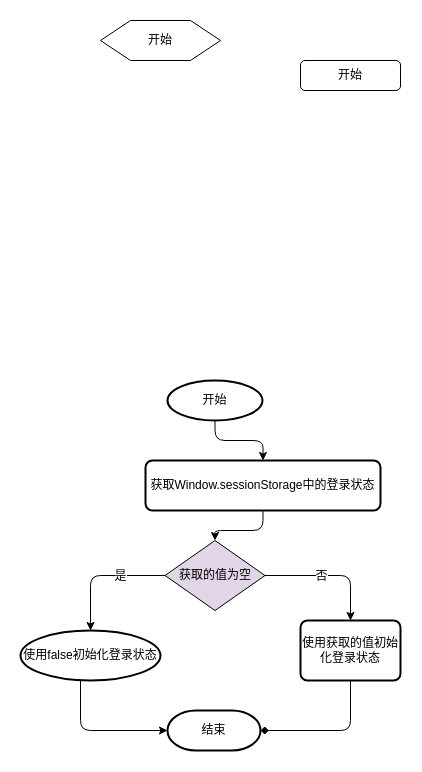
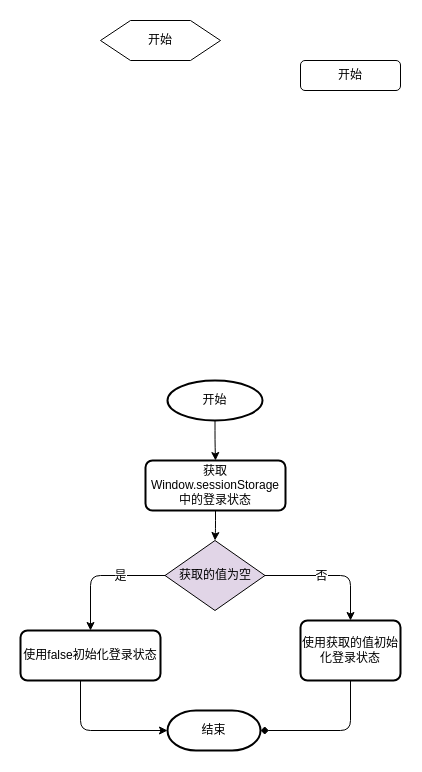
(263, 486) -> (216, 486)
(91, 656) -> (91, 656)
